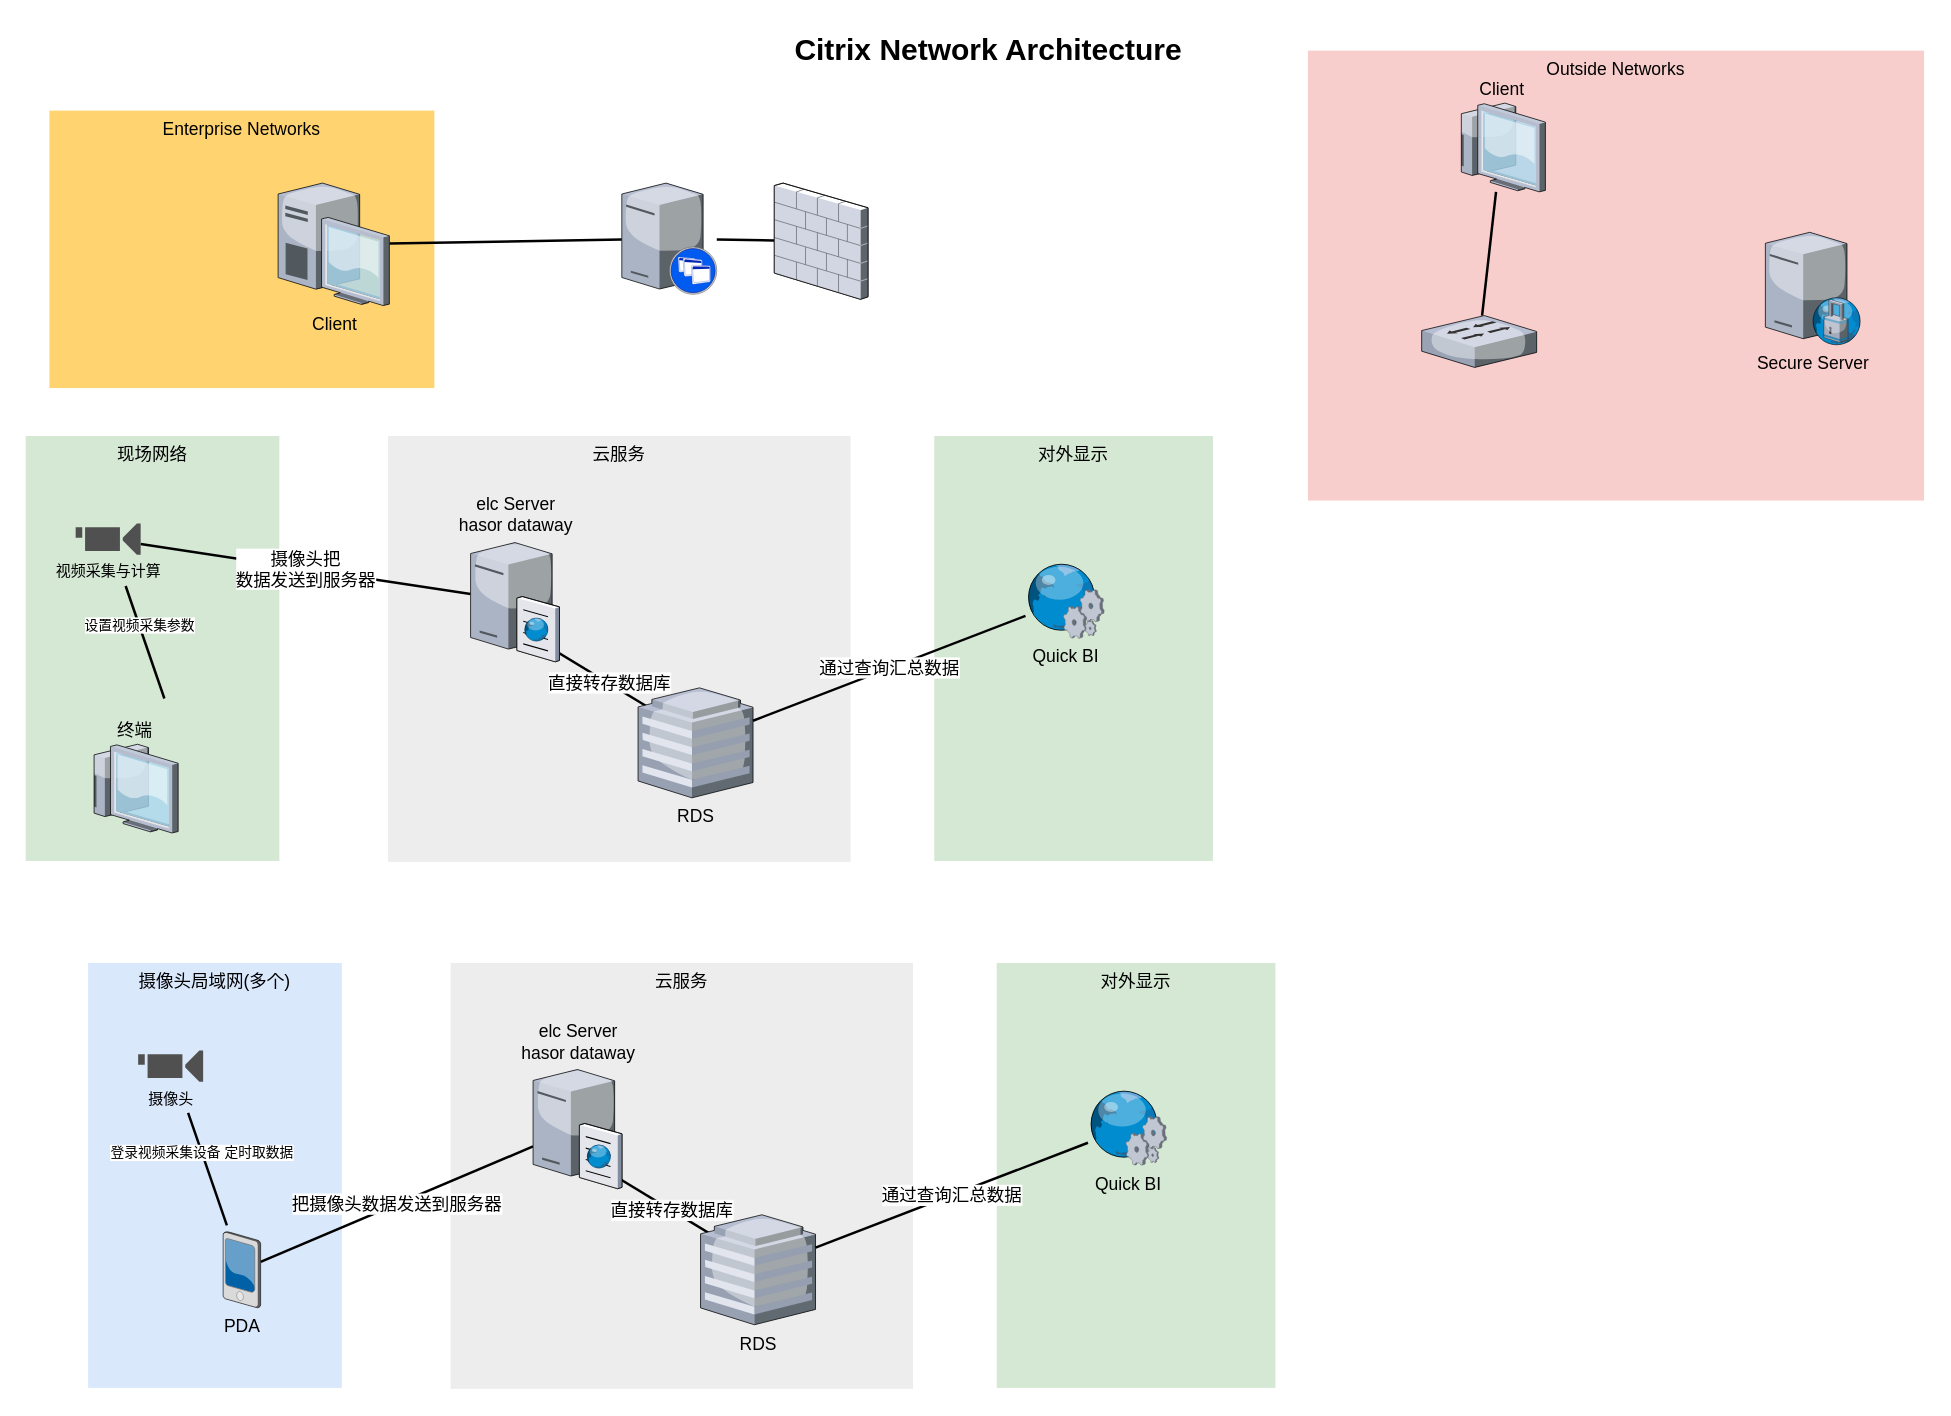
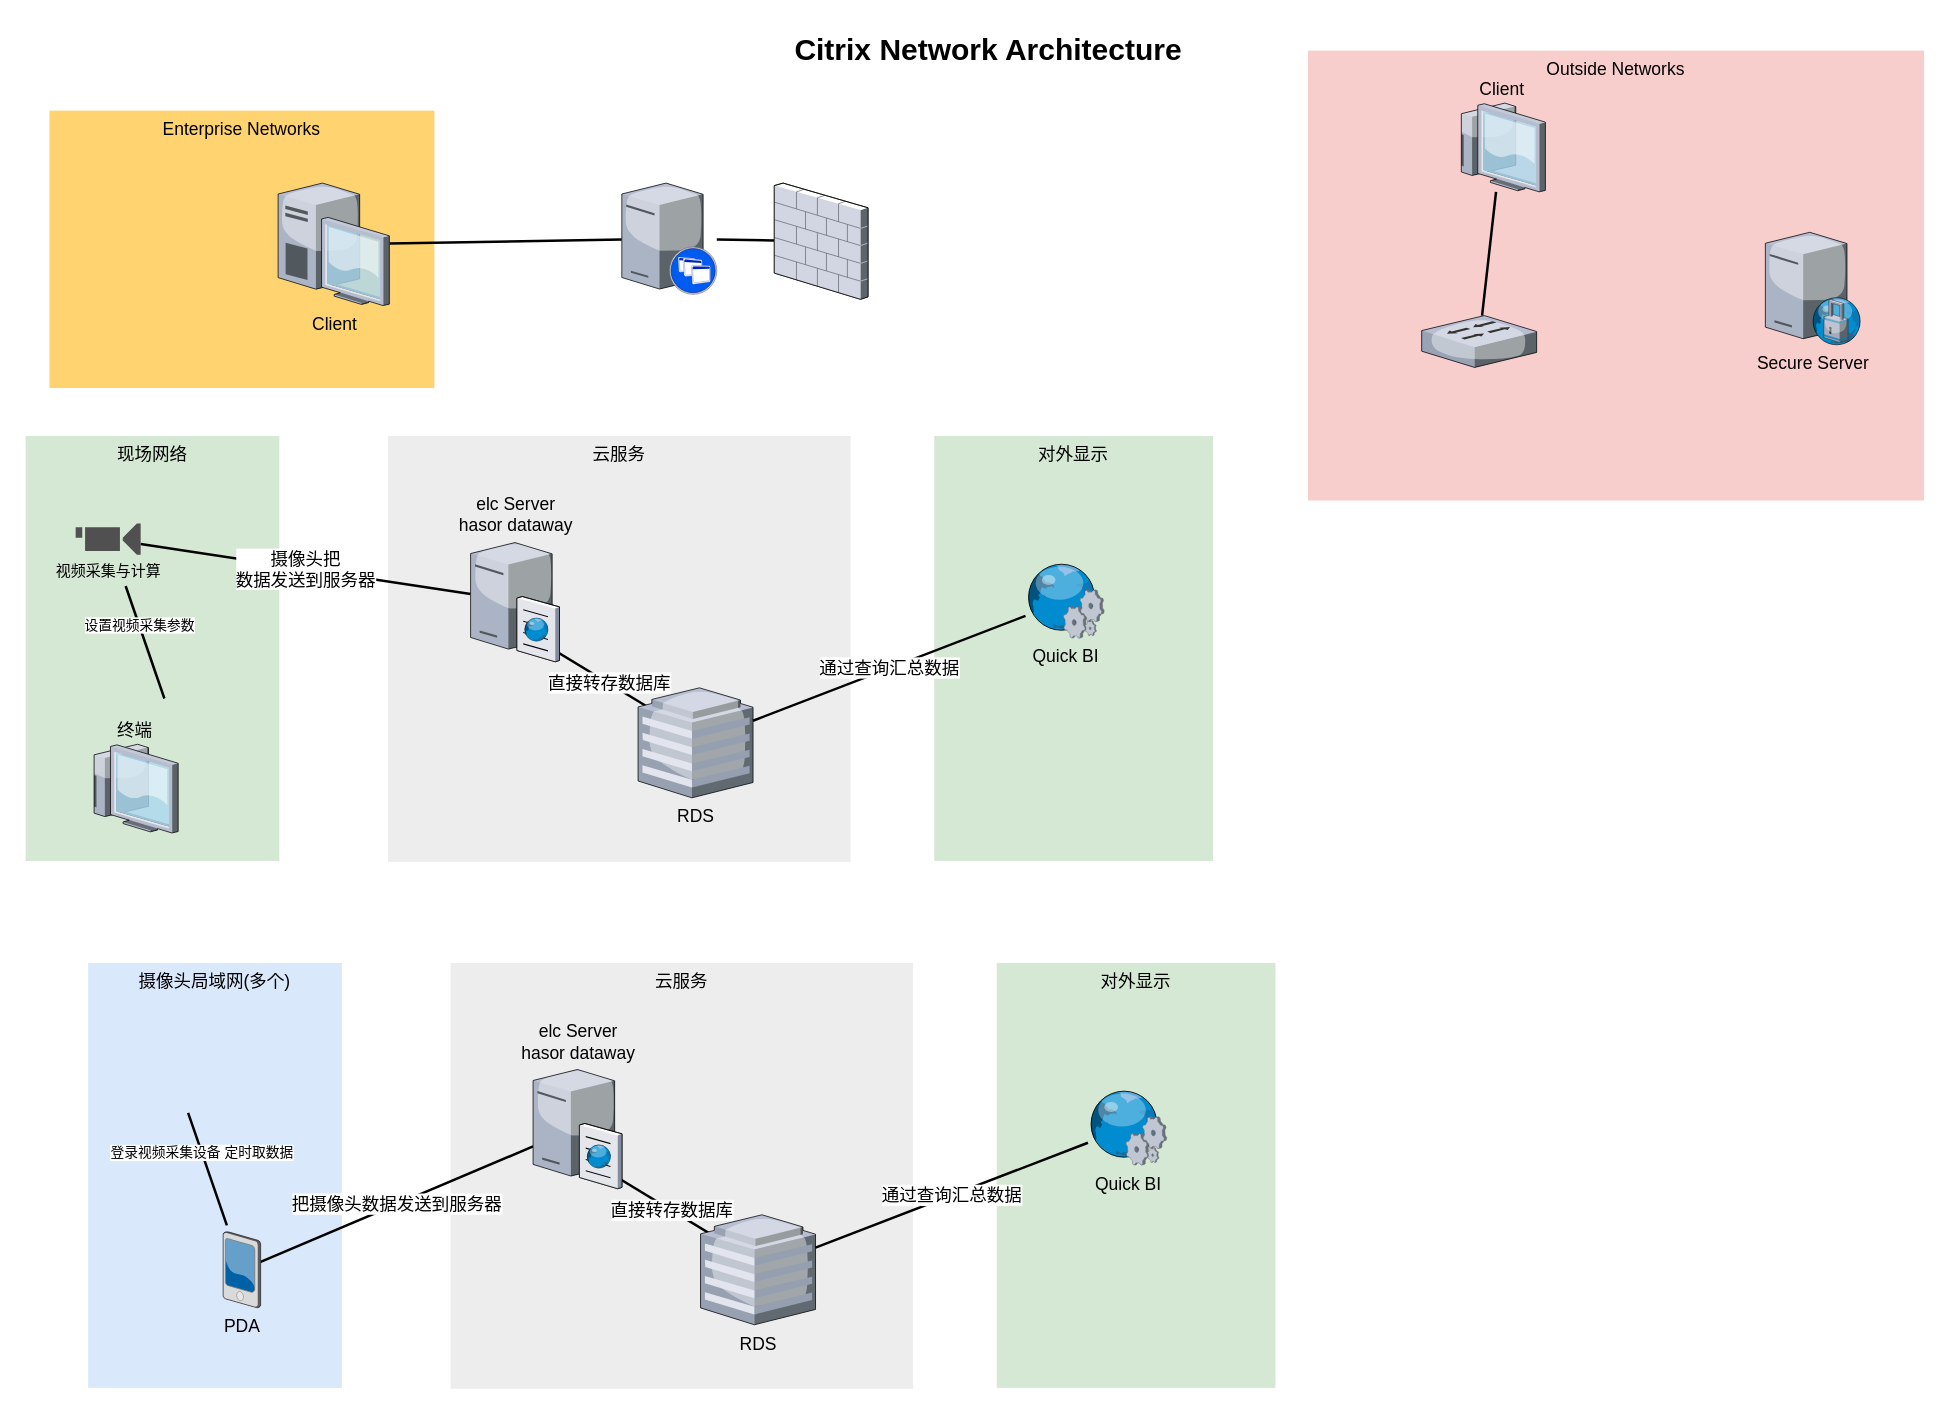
(171, 1066) -> none
